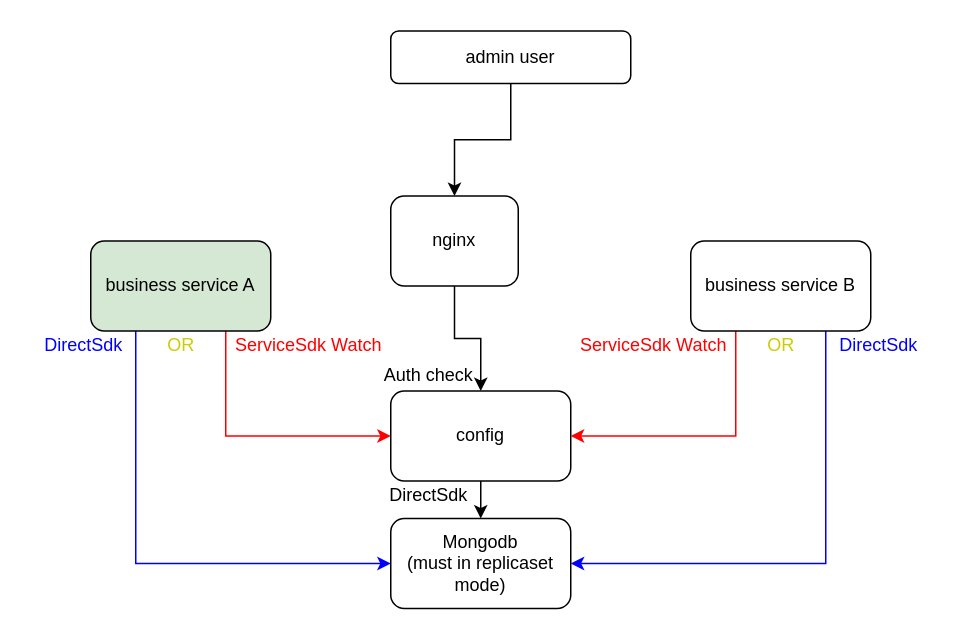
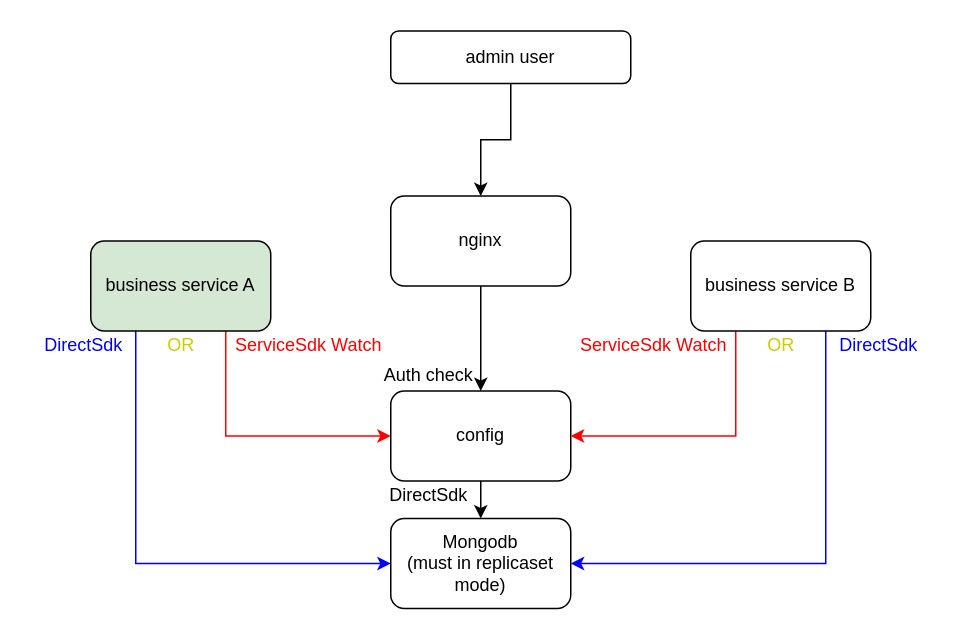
(455, 241) -> (481, 241)
